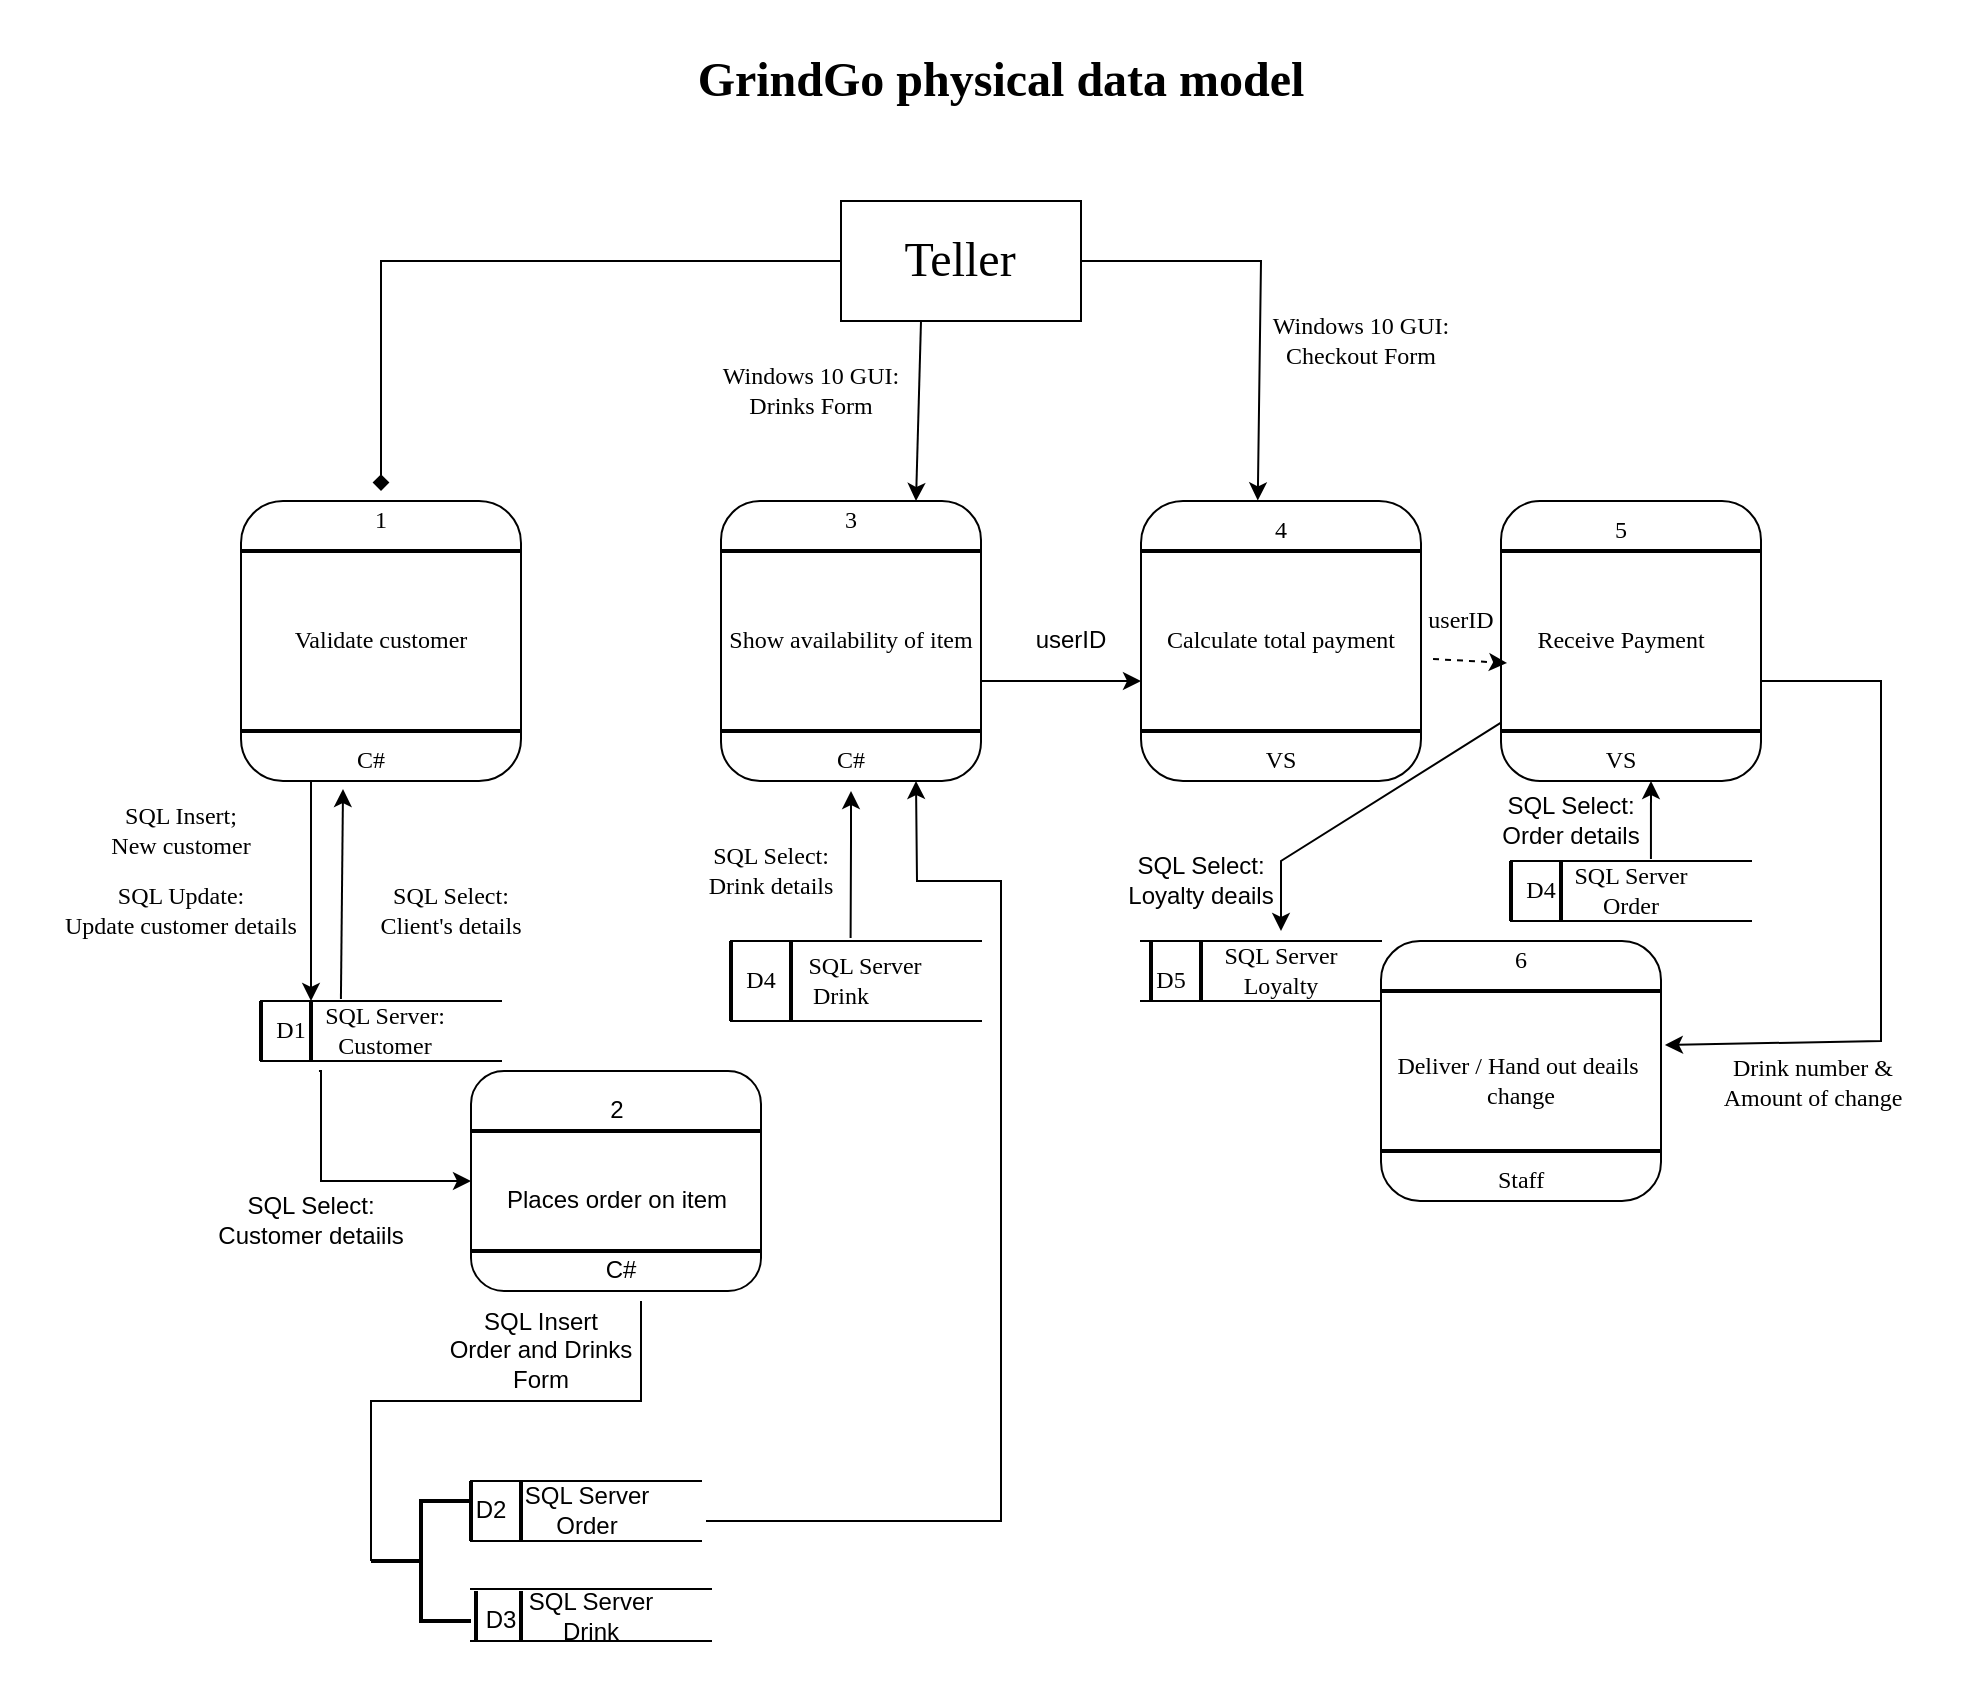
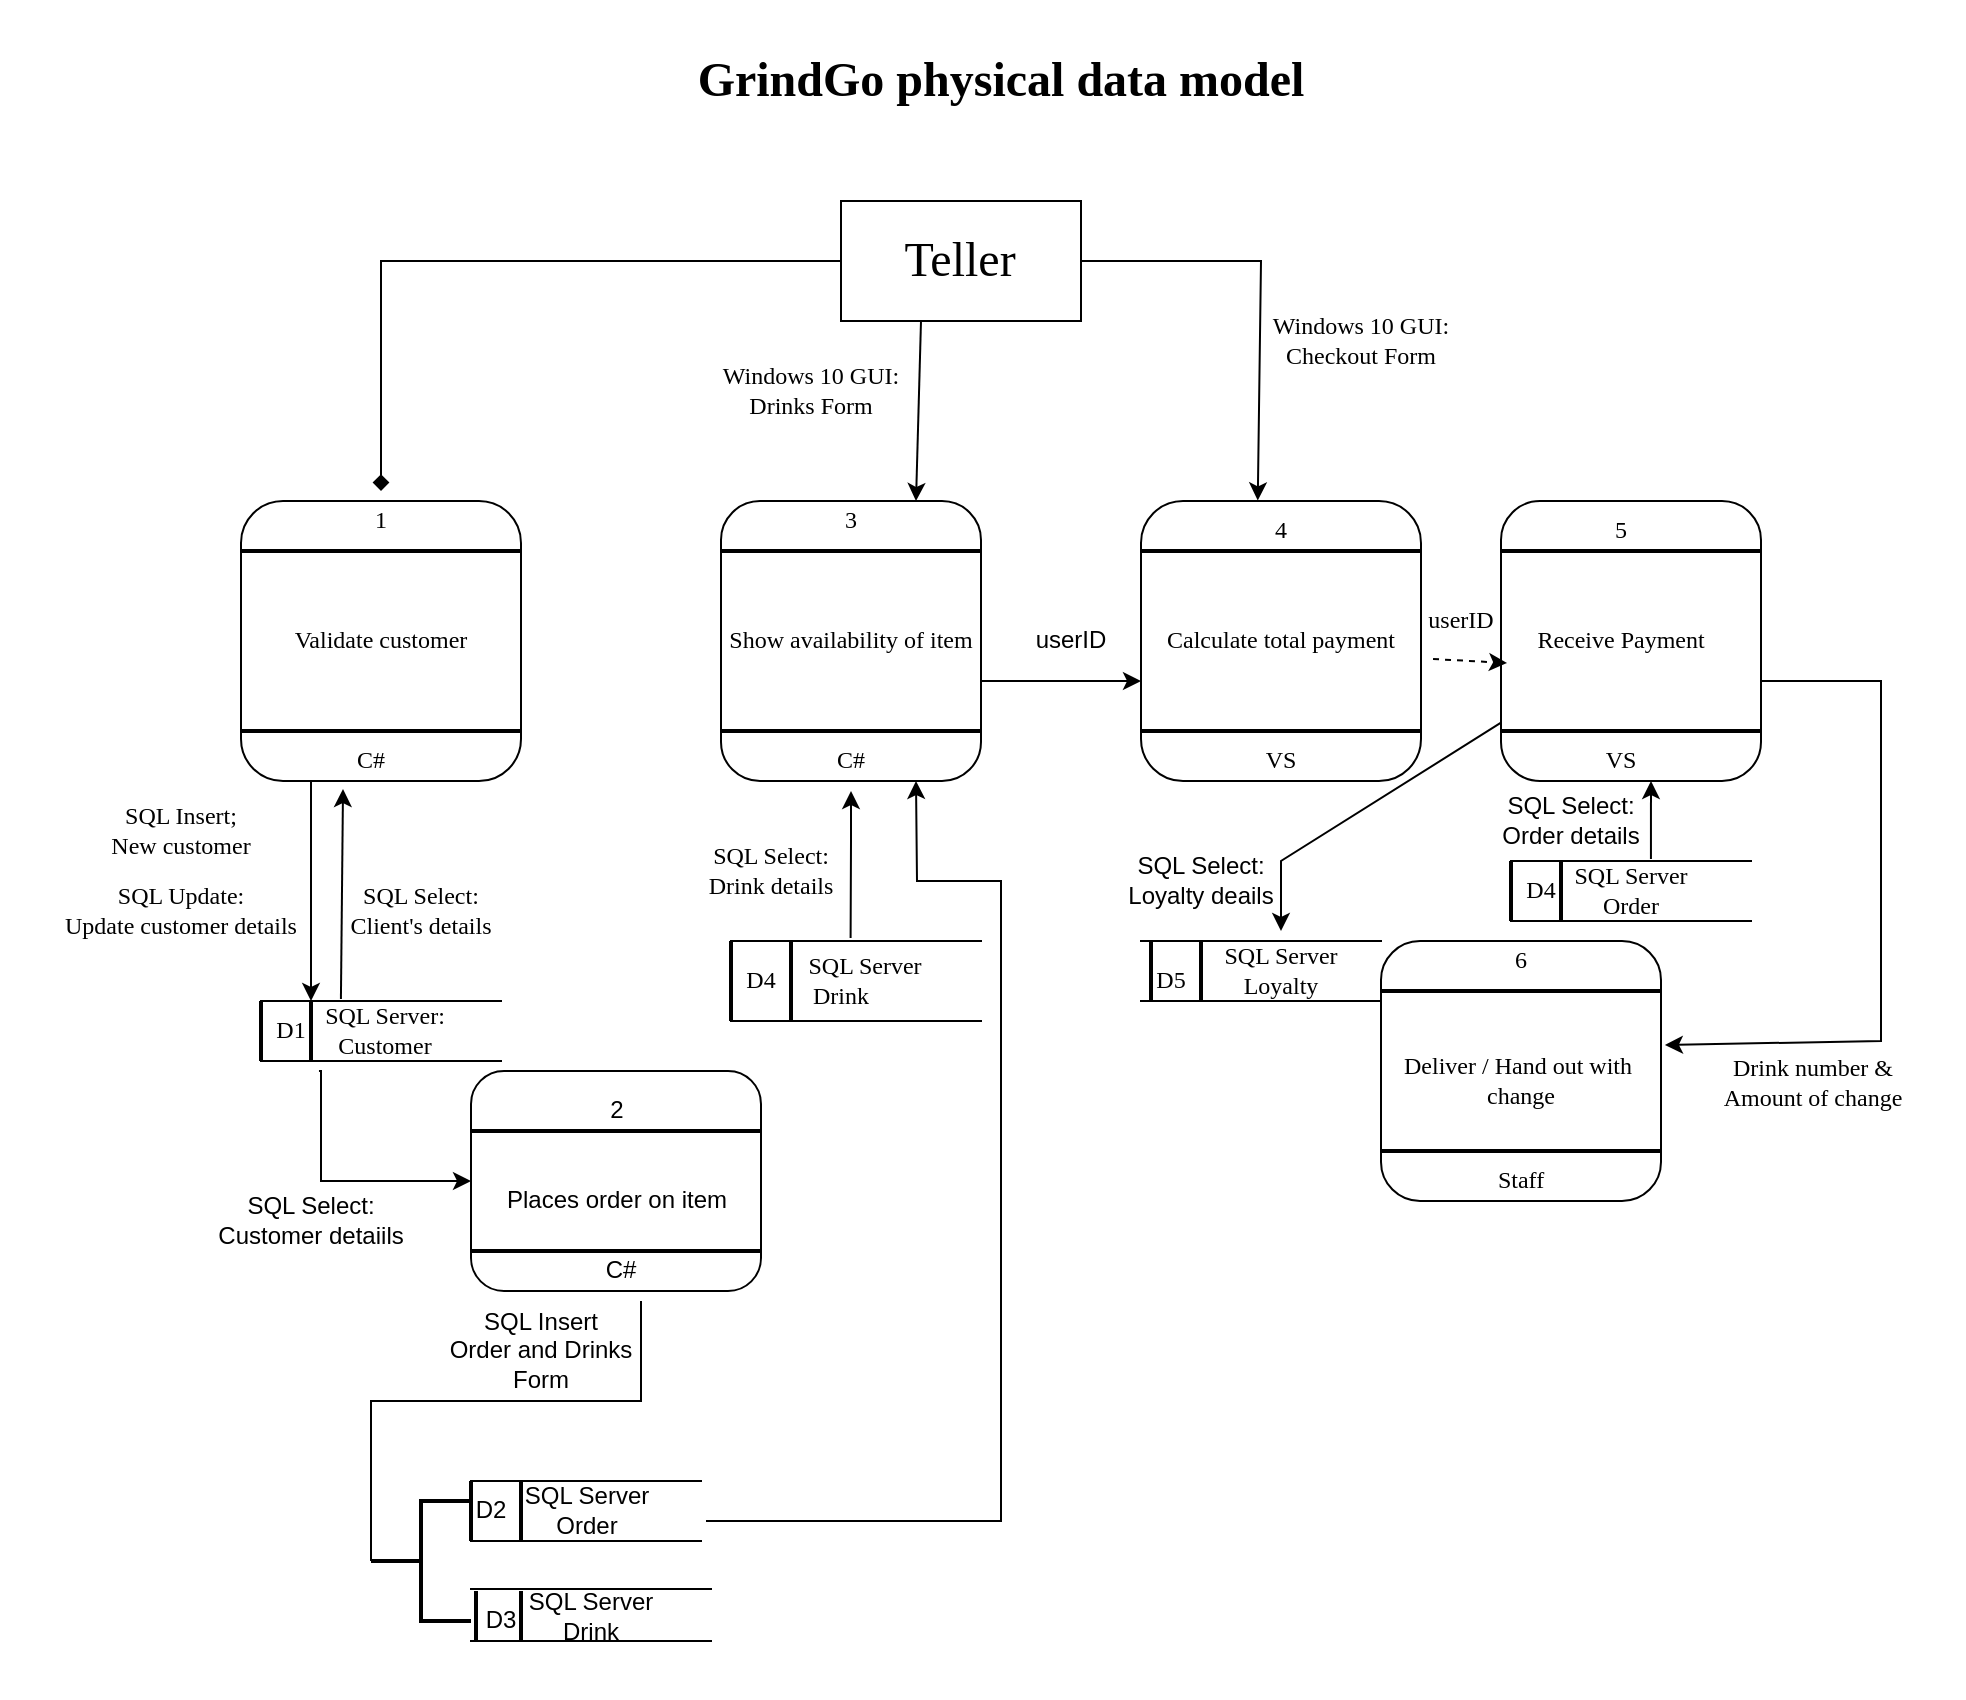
(451, 911) -> (421, 911)
(1522, 1081) -> (1522, 1081)
